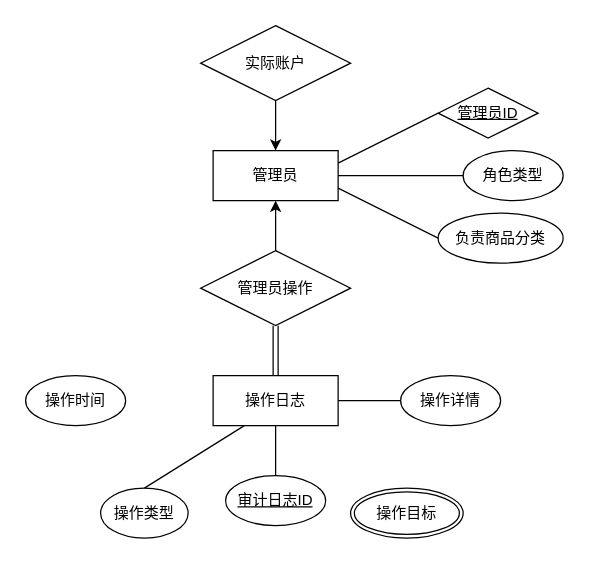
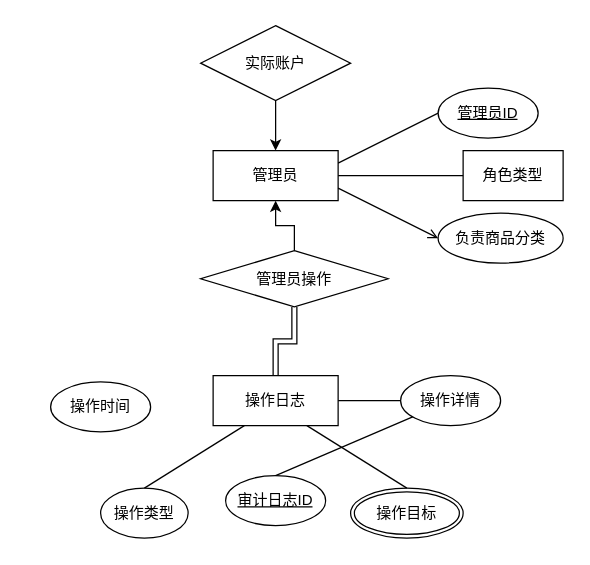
(488, 113) -> (488, 113)
(513, 176) -> (513, 176)
(433, 235) -> (433, 236)
(276, 288) -> (294, 279)
(76, 401) -> (101, 407)
(276, 451) -> (345, 446)
none -> (357, 457)
